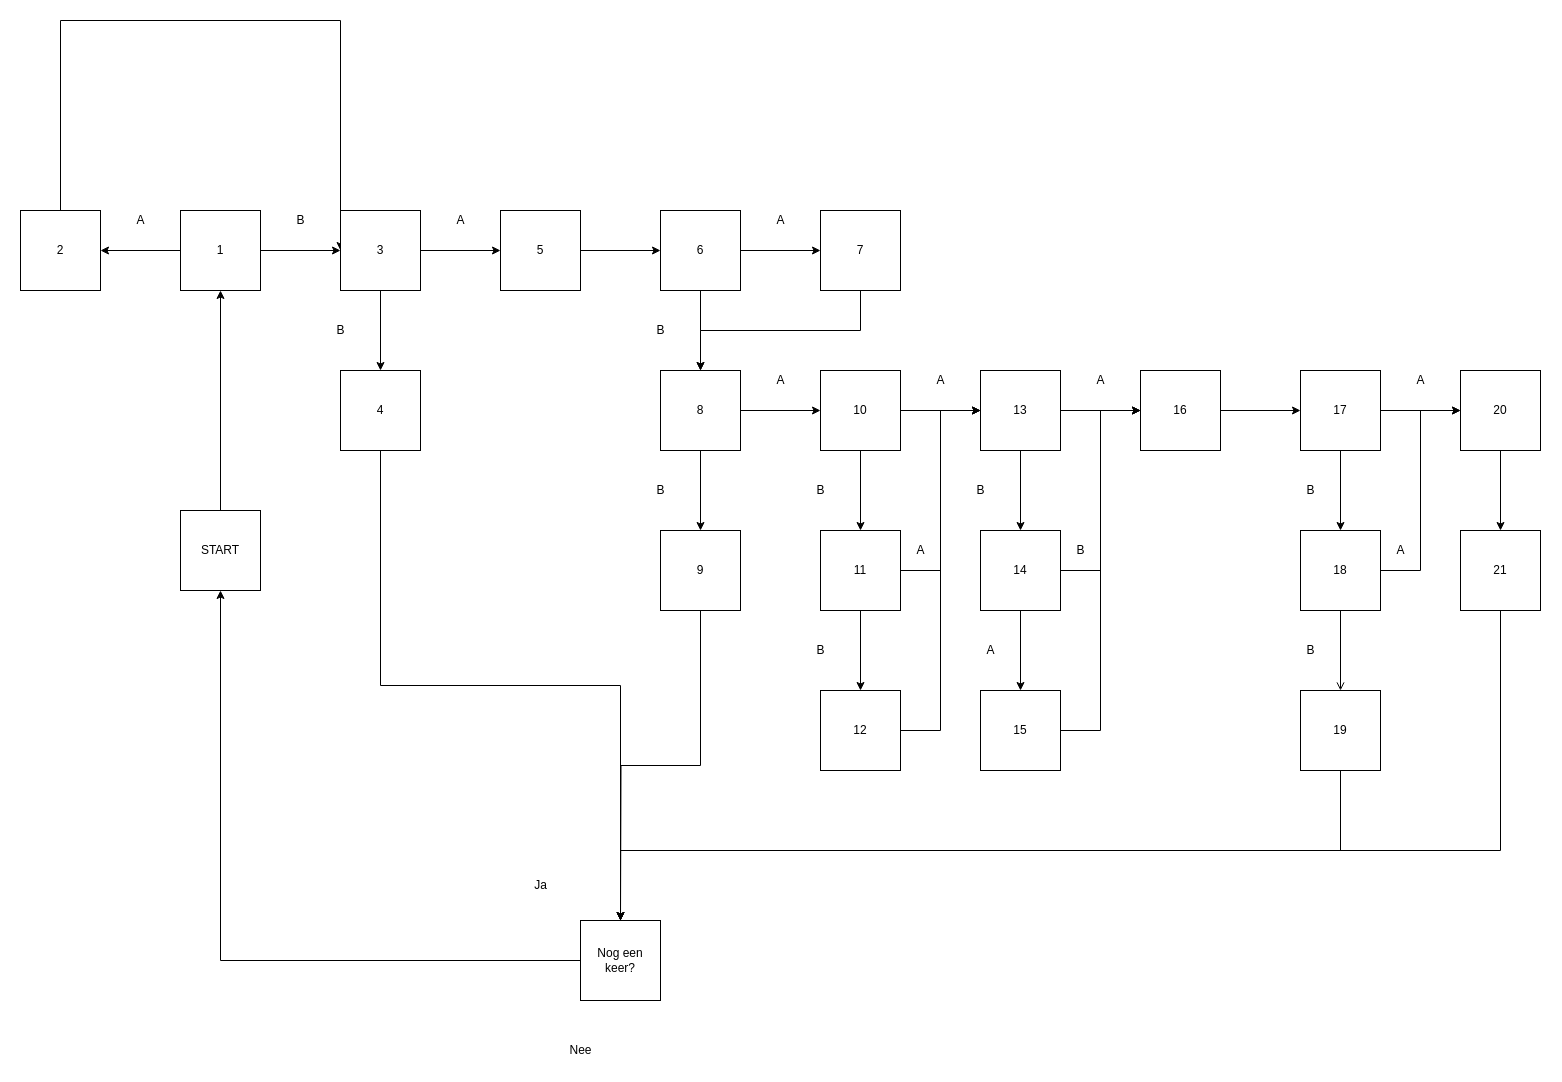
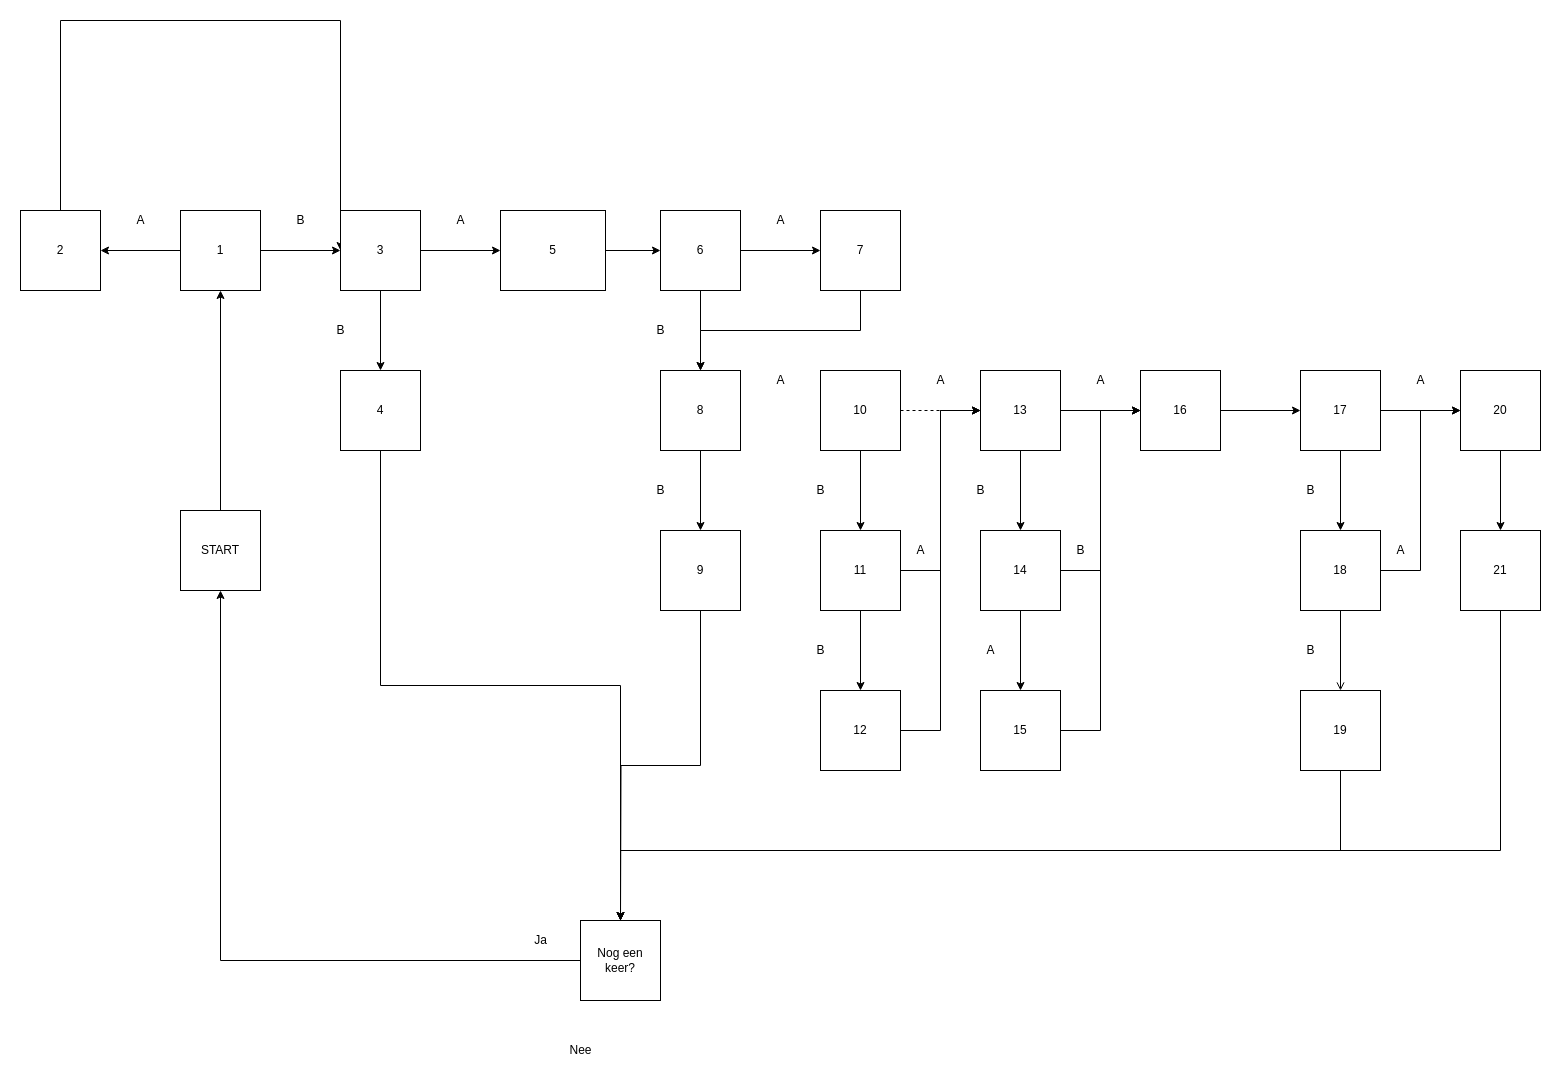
(541, 251) -> (553, 251)
(777, 411) -> none
(920, 411) -> (920, 411)
(541, 886) -> (541, 941)
